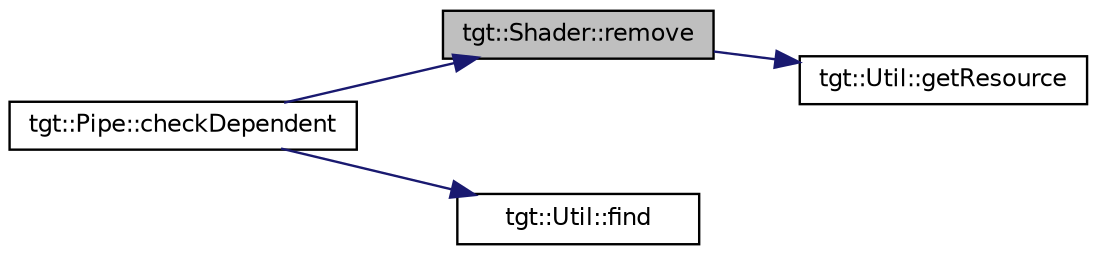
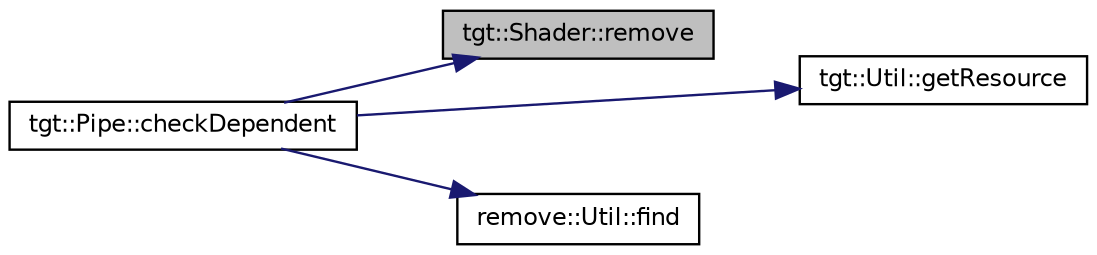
(745, 55) -> (566, 103)
(578, 219) -> (578, 219)
